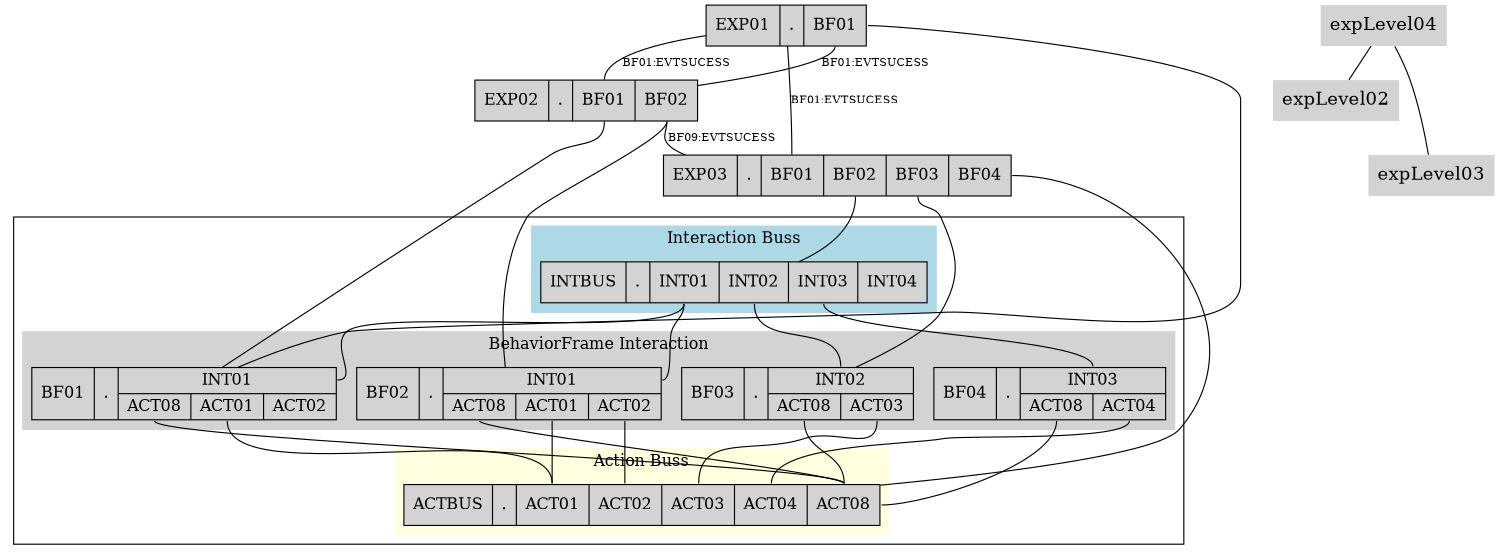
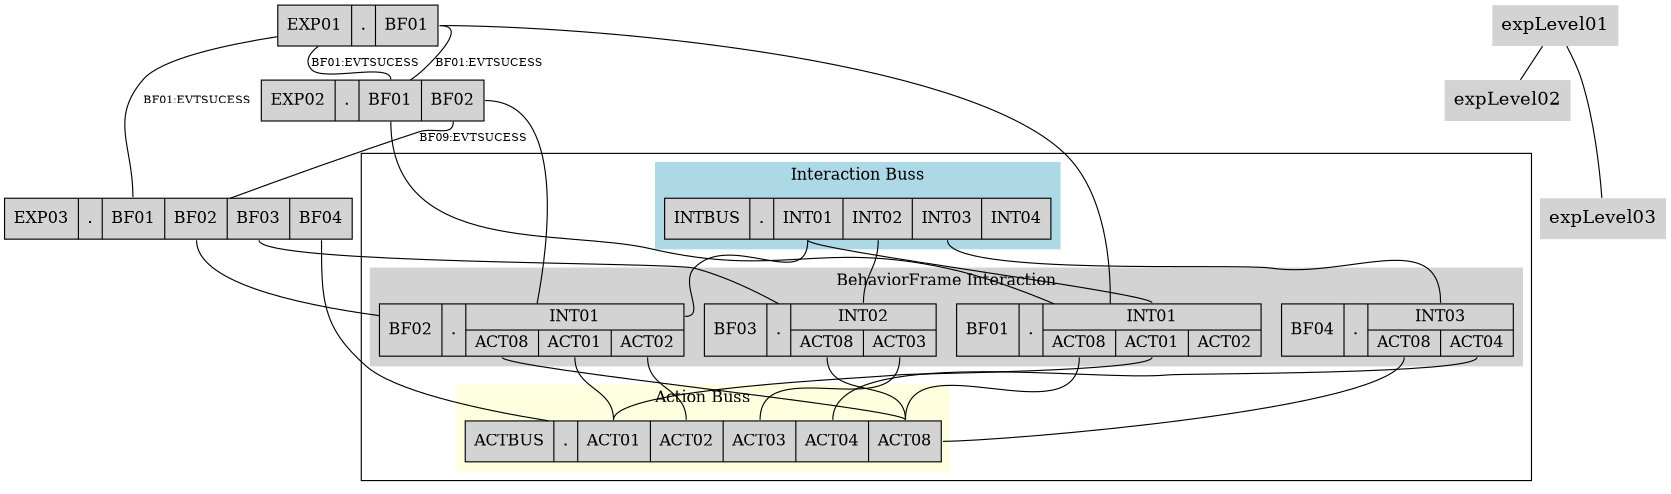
(1384, 26) -> (1555, 26)
(837, 237) -> (278, 296)
